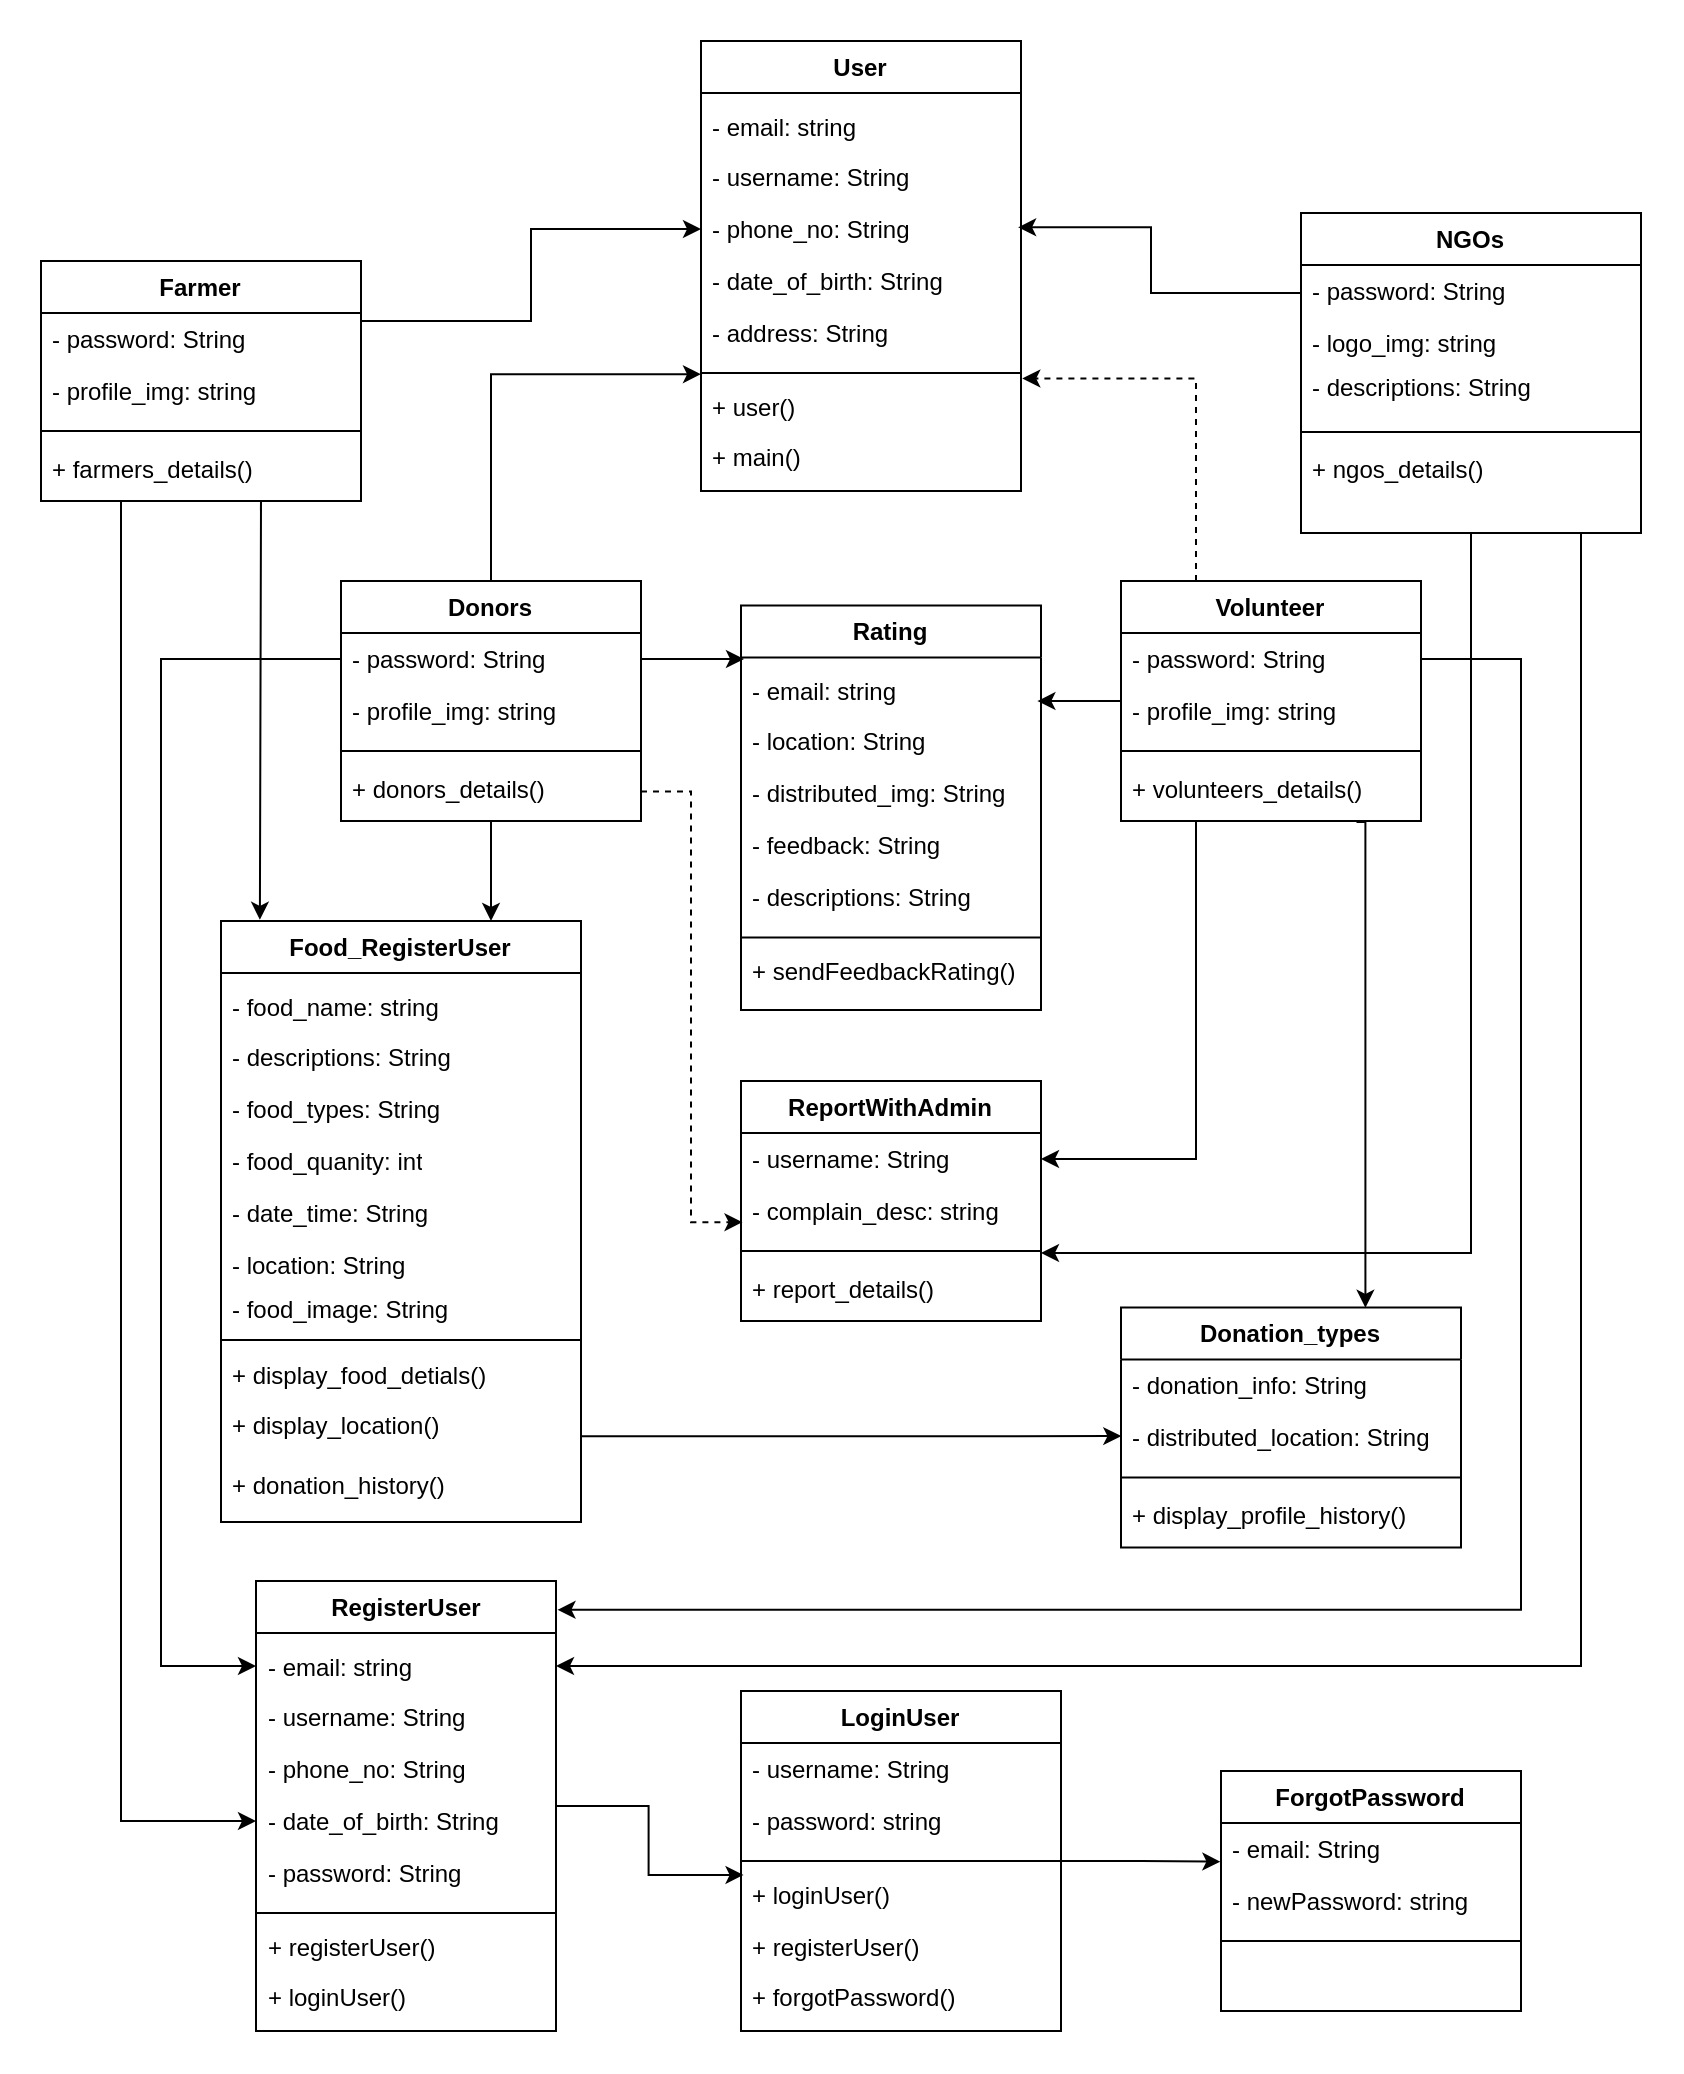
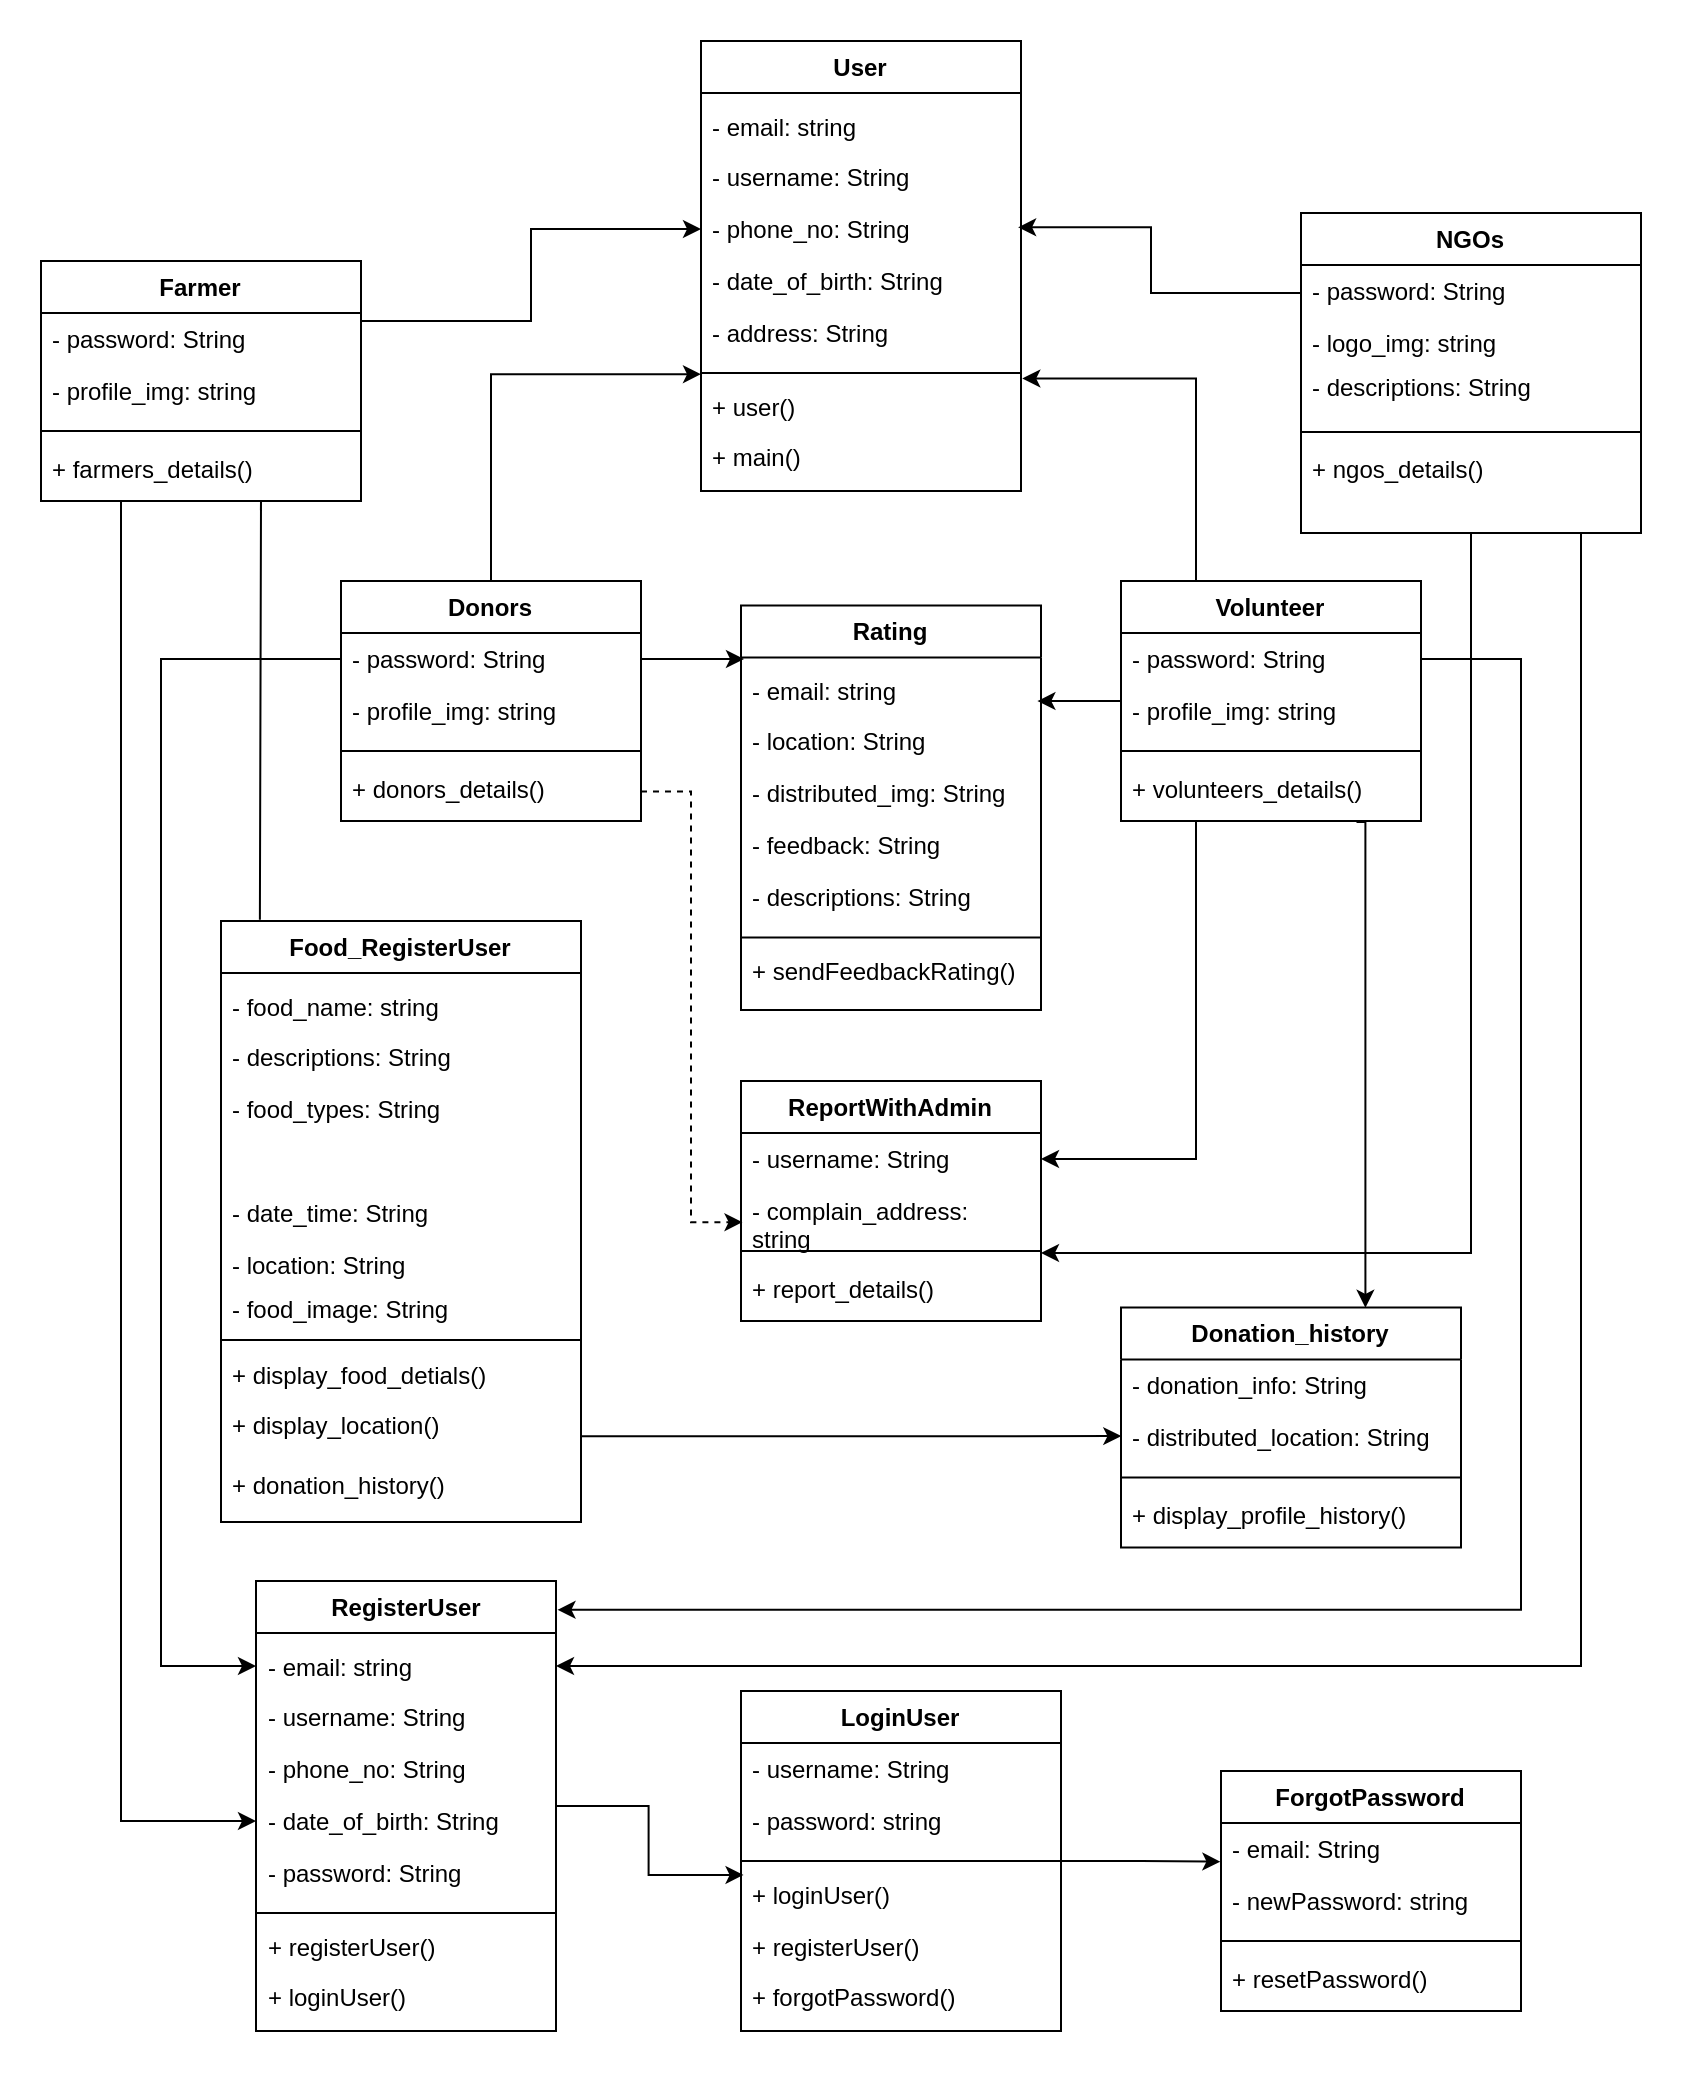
(1196, 399) -> (1196, 399)
(491, 866) -> none
(260, 905) -> (260, 911)
(371, 1161) -> none
(889, 1213) -> (893, 1228)
(1291, 1335) -> (1291, 1335)
none -> (1361, 1982)
